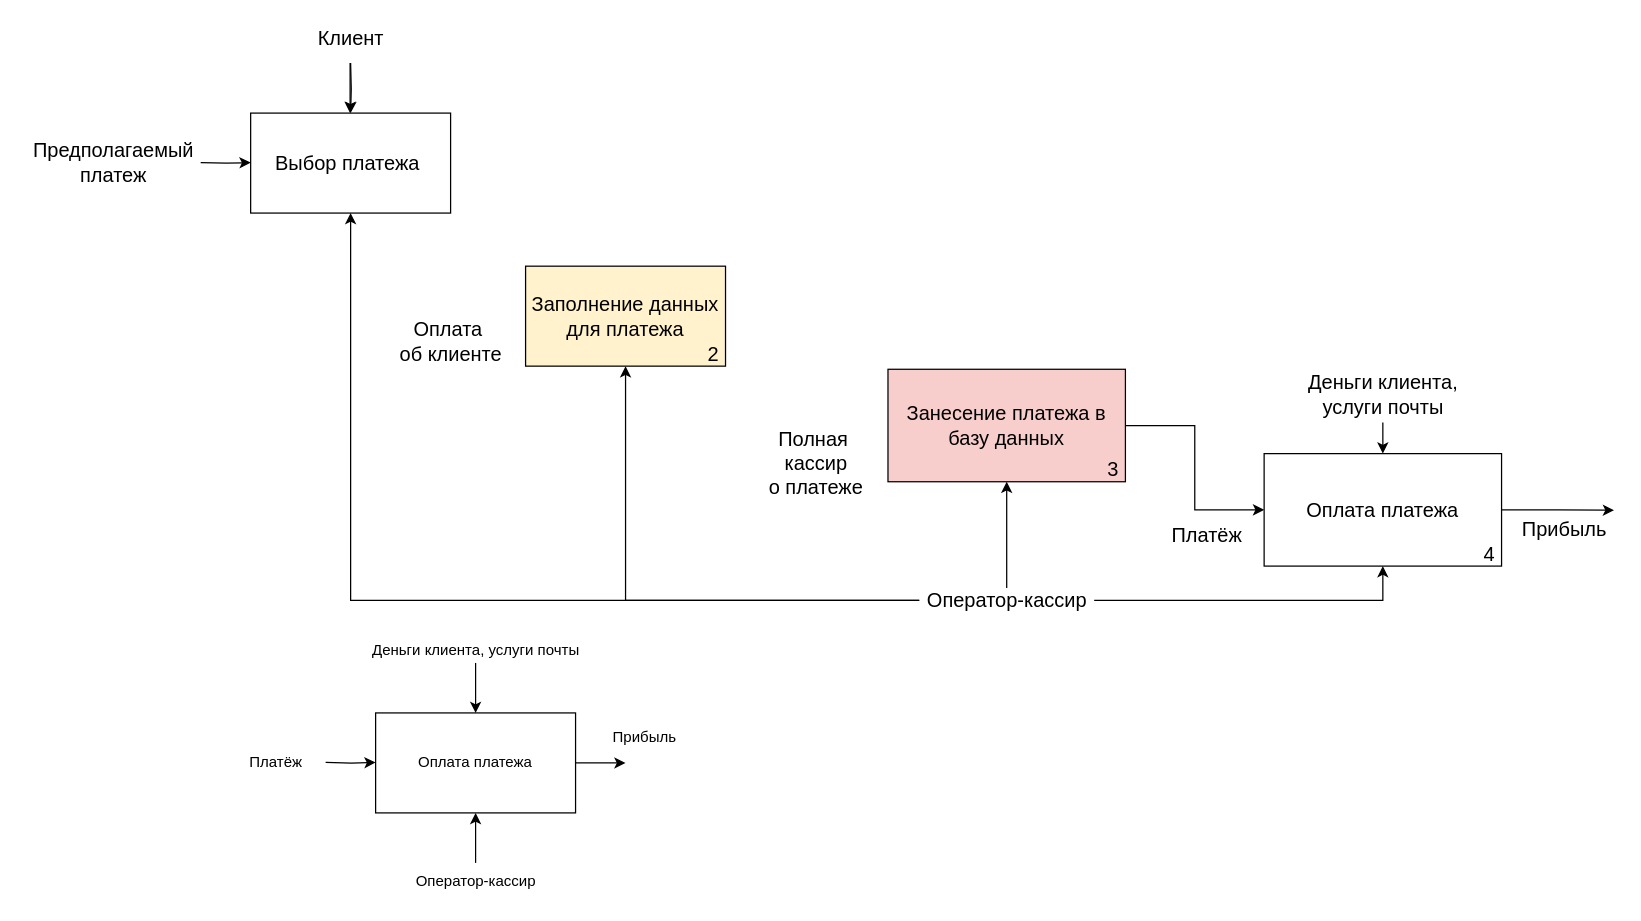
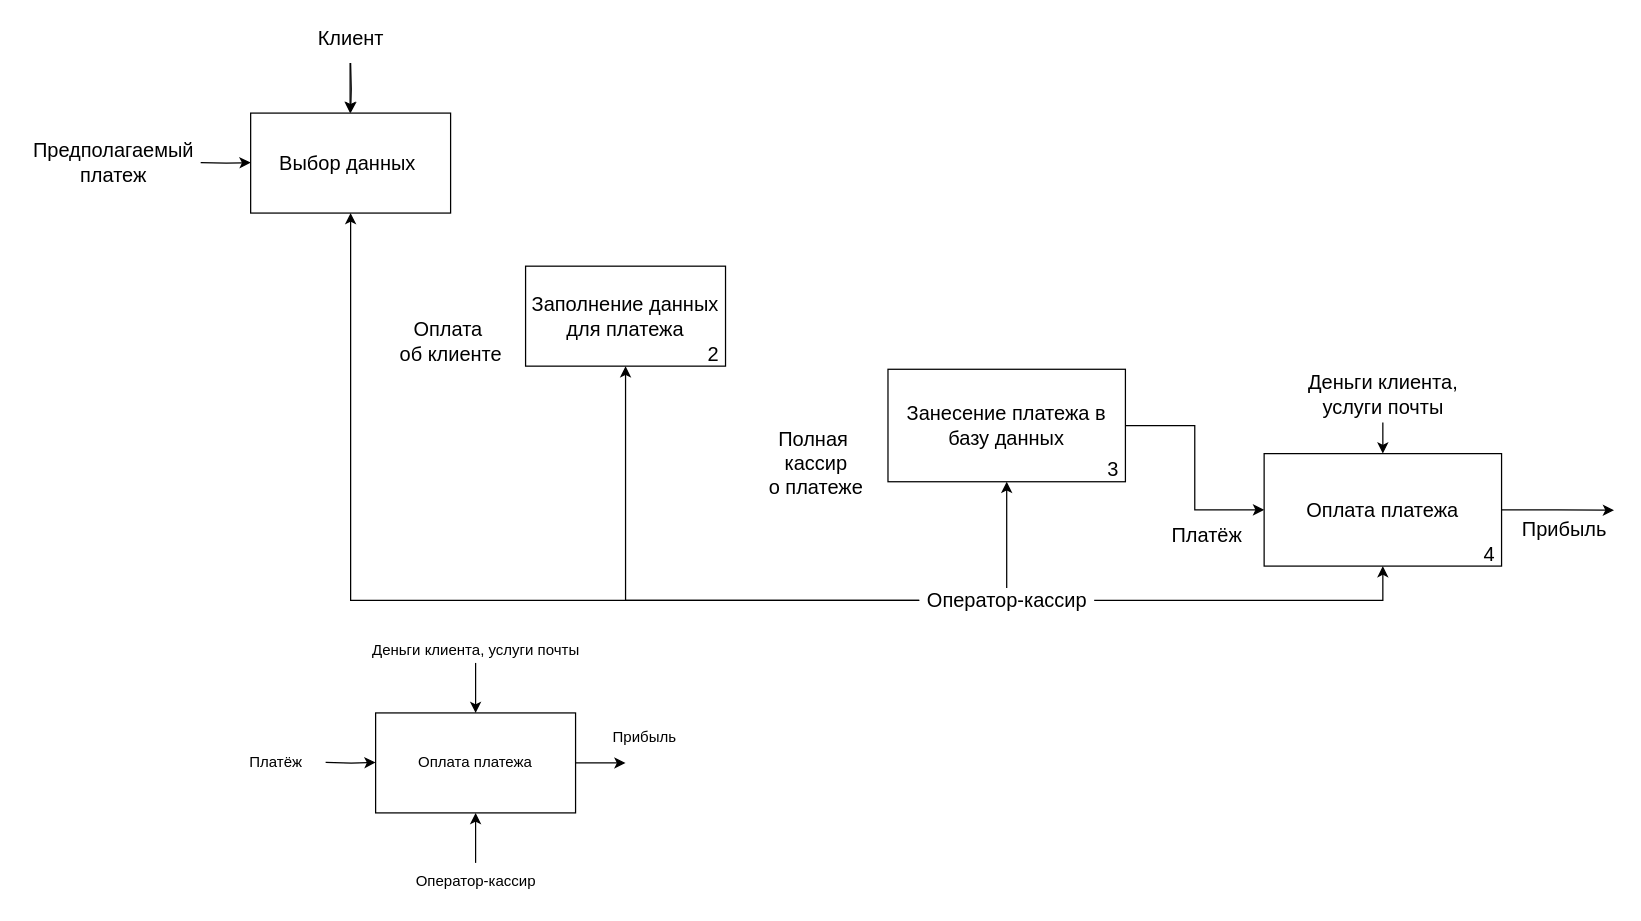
(351, 163) -> (351, 163)
(626, 316) -> (626, 316)
(1007, 426) -> (1007, 426)
